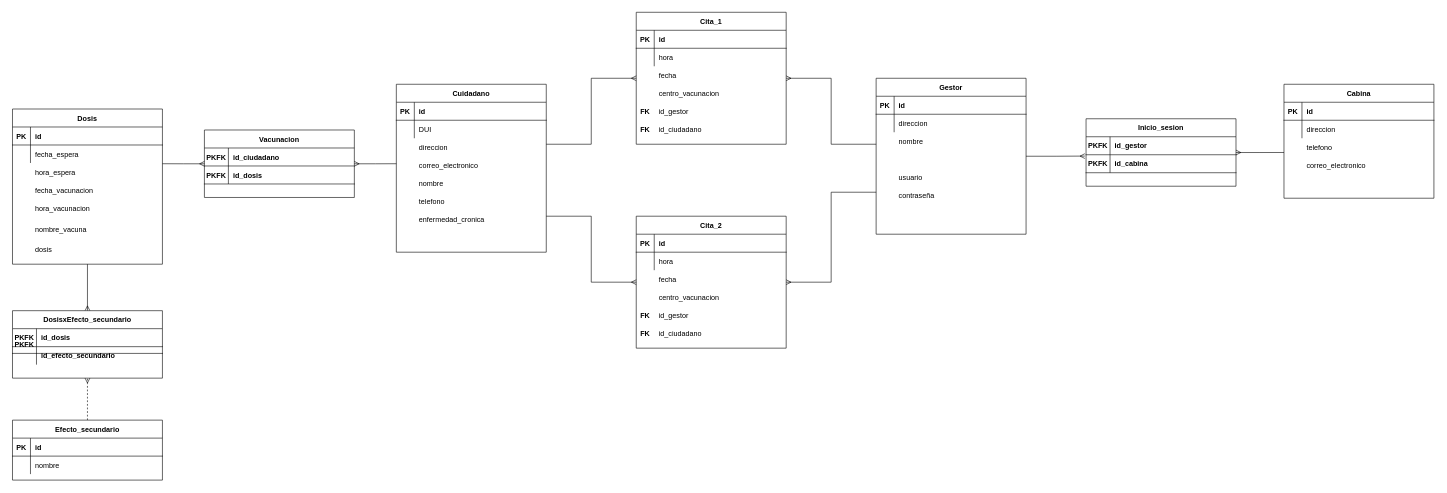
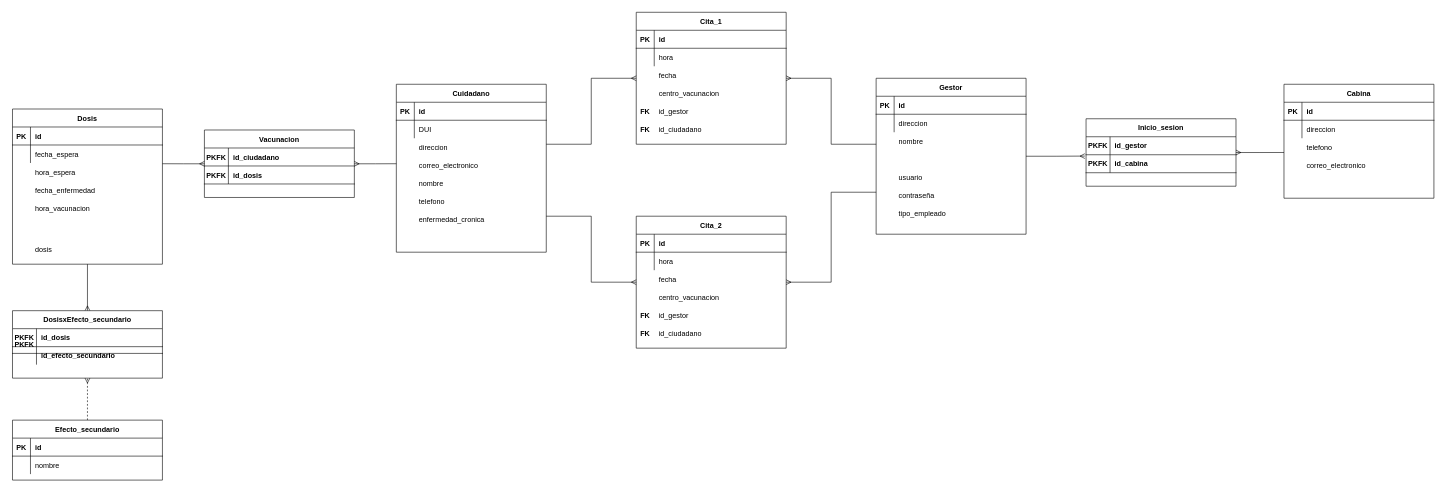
(66, 190) -> (67, 190)
none -> (960, 213)
(96, 229) -> none
